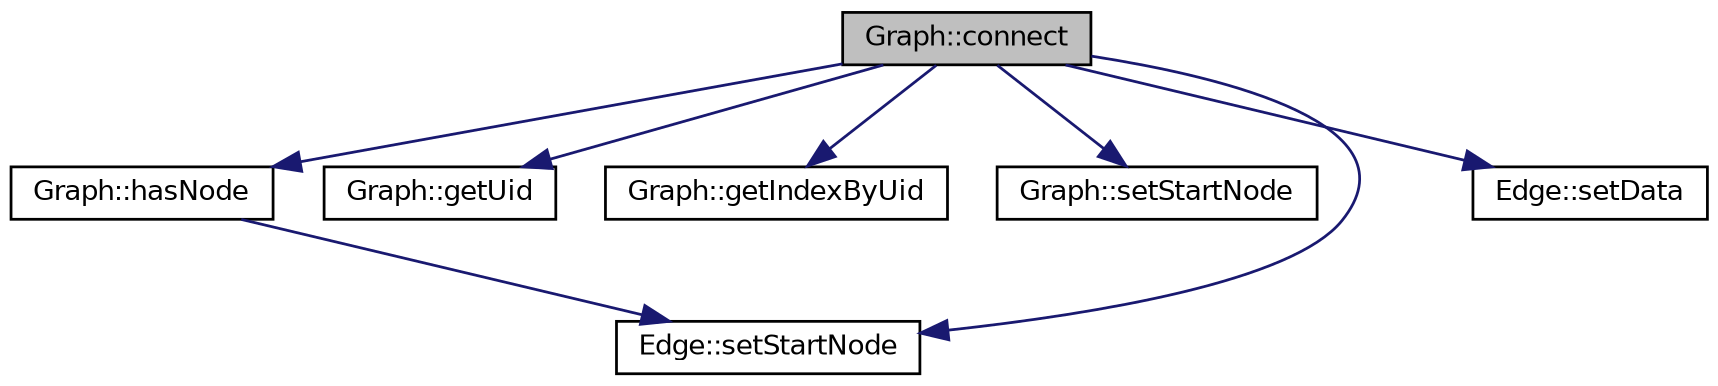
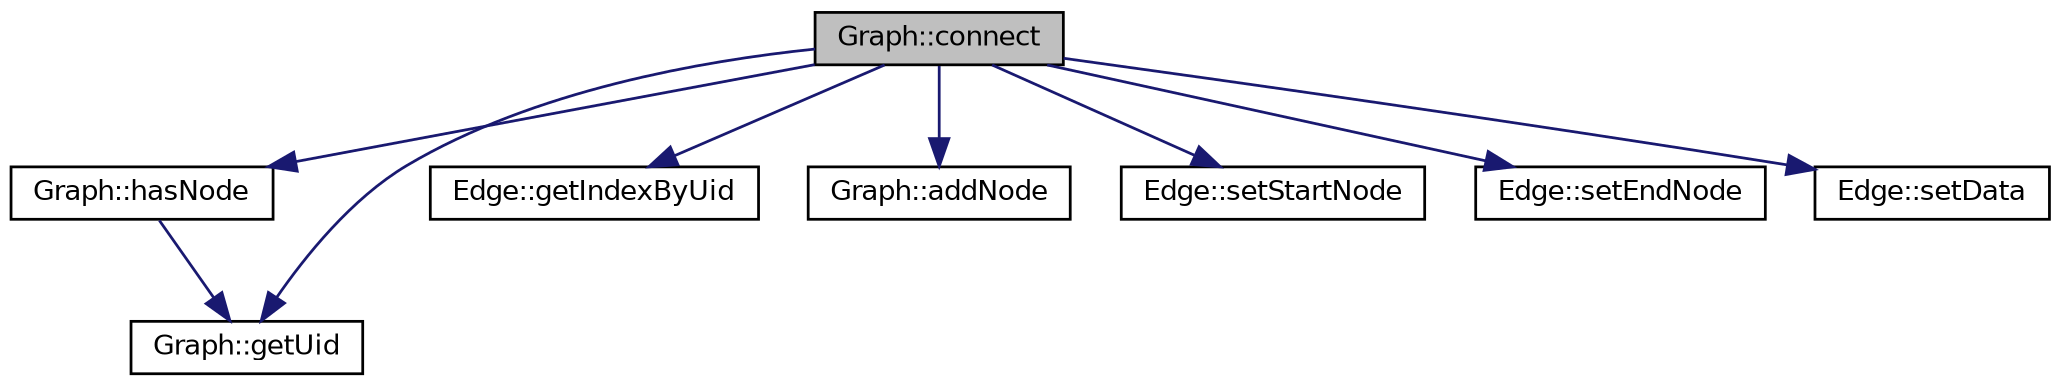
(776, 193) -> (594, 193)
(1157, 193) -> (939, 193)
none -> (1621, 193)
(442, 267) -> (187, 259)
